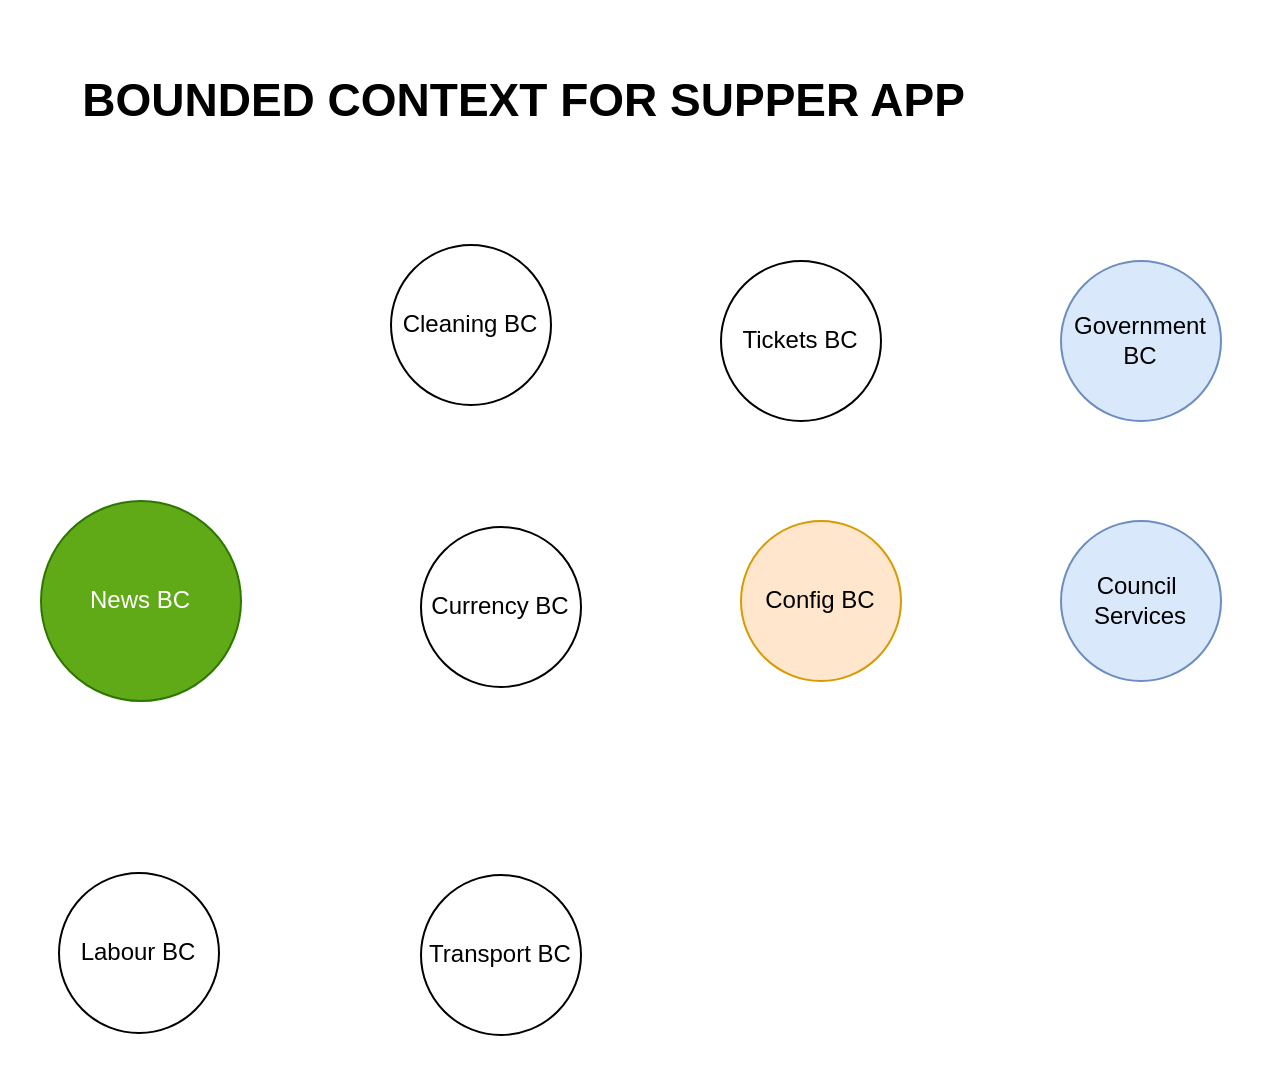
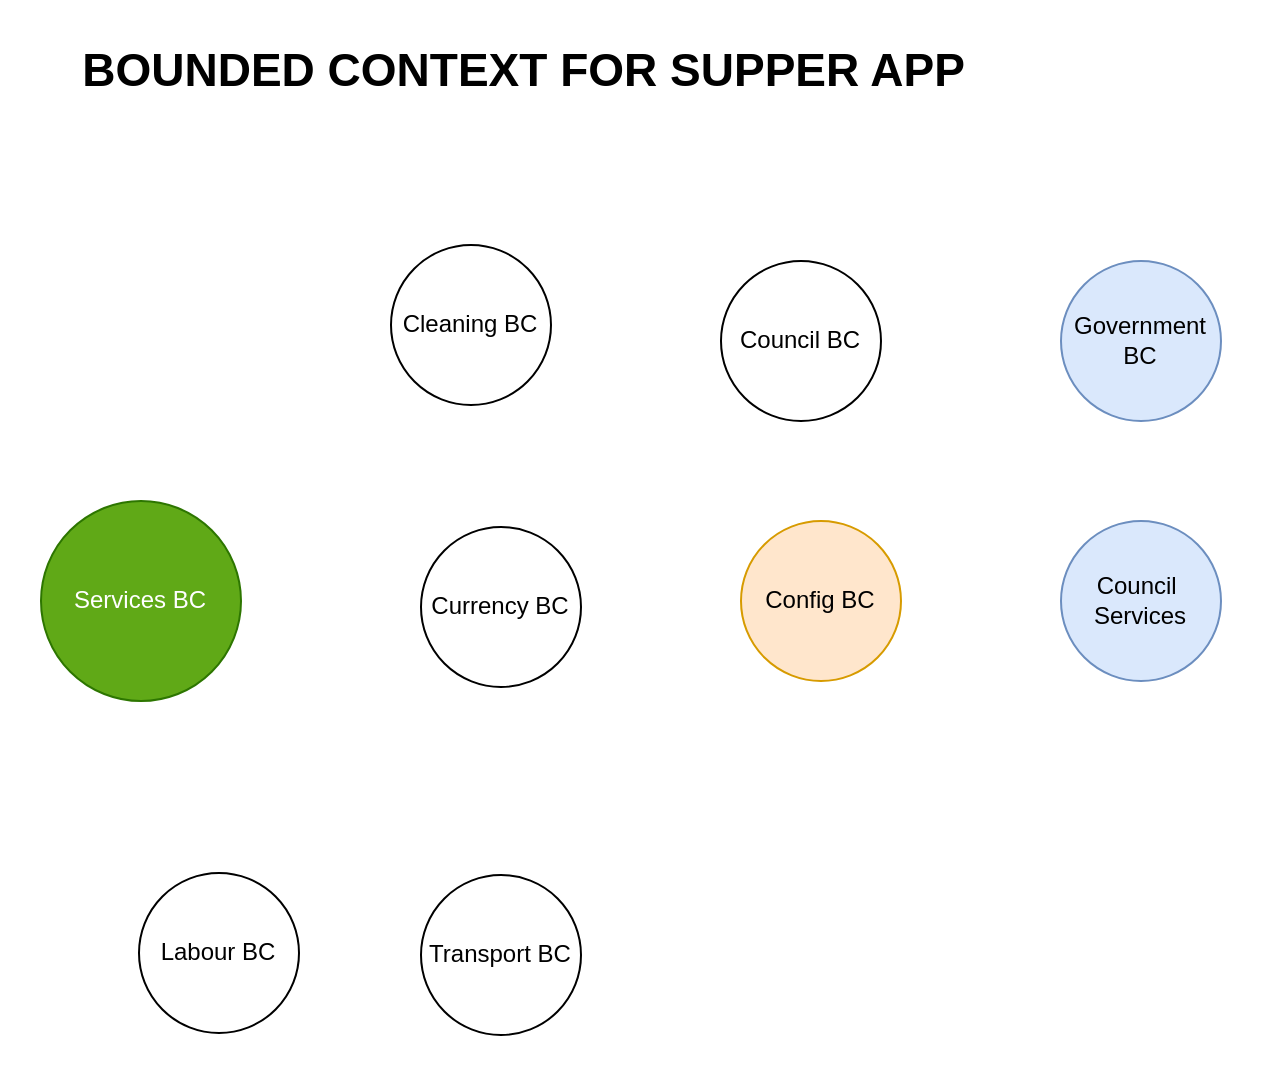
(531, 101) -> (531, 71)
(801, 341) -> (801, 341)
(141, 601) -> (141, 601)
(139, 953) -> (219, 953)
